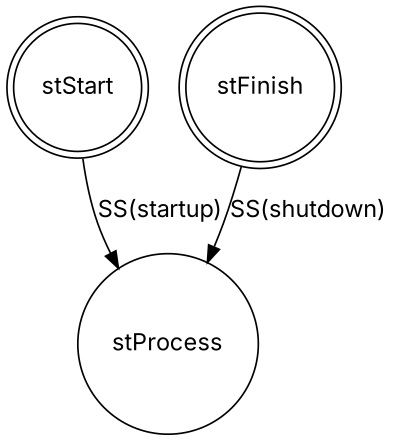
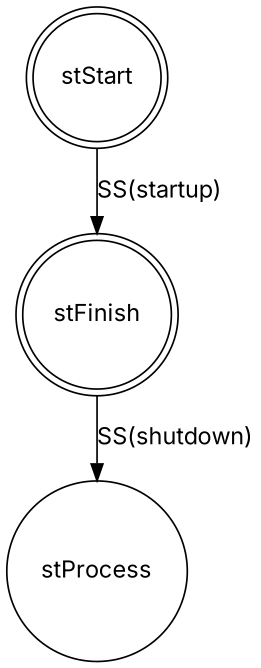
(93, 207) -> (97, 183)
